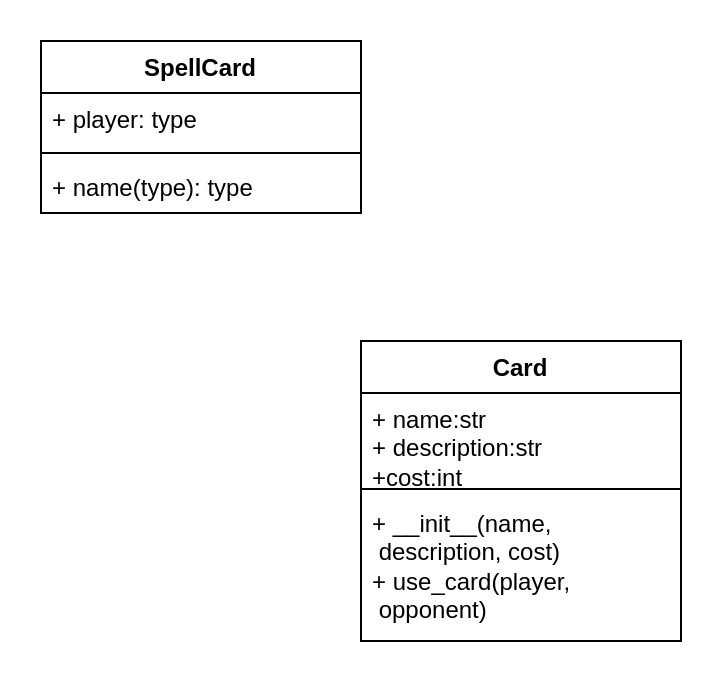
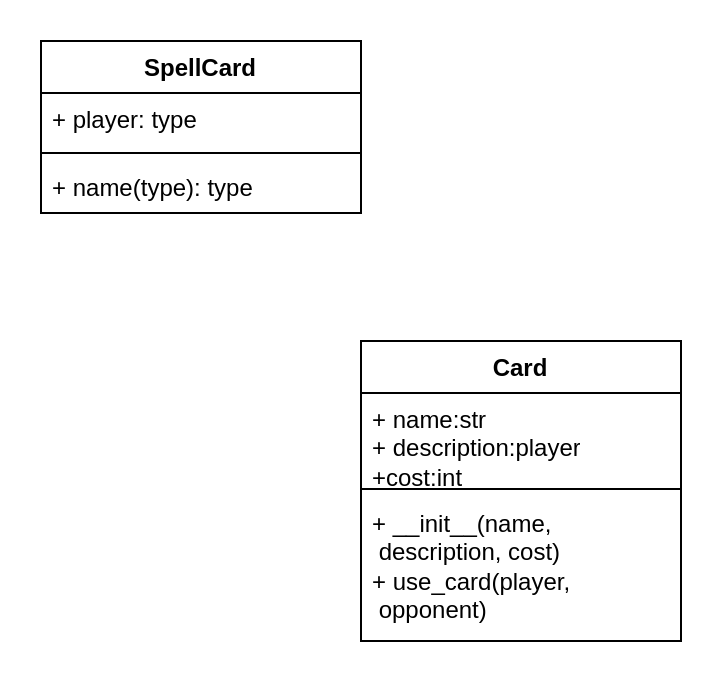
(475, 450) -> (492, 450)
